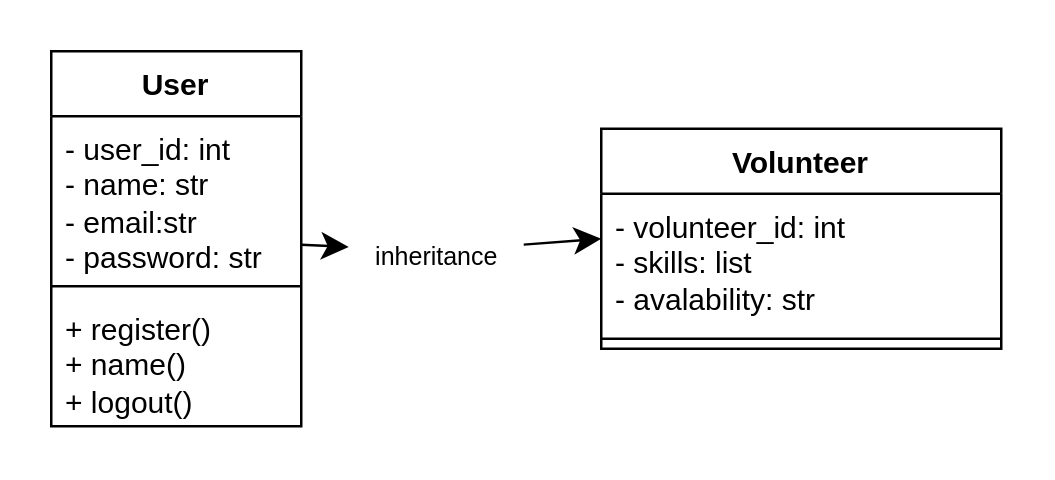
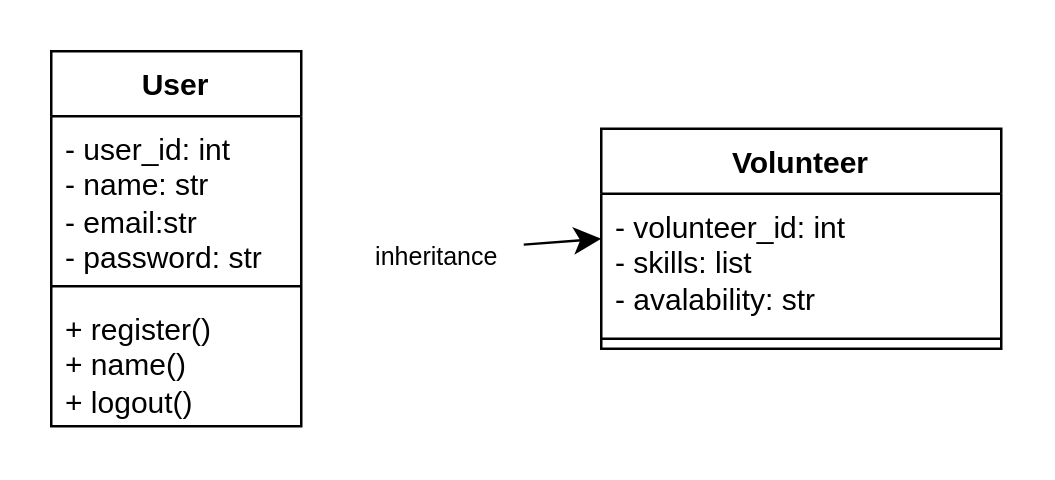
(317, 246) -> none
